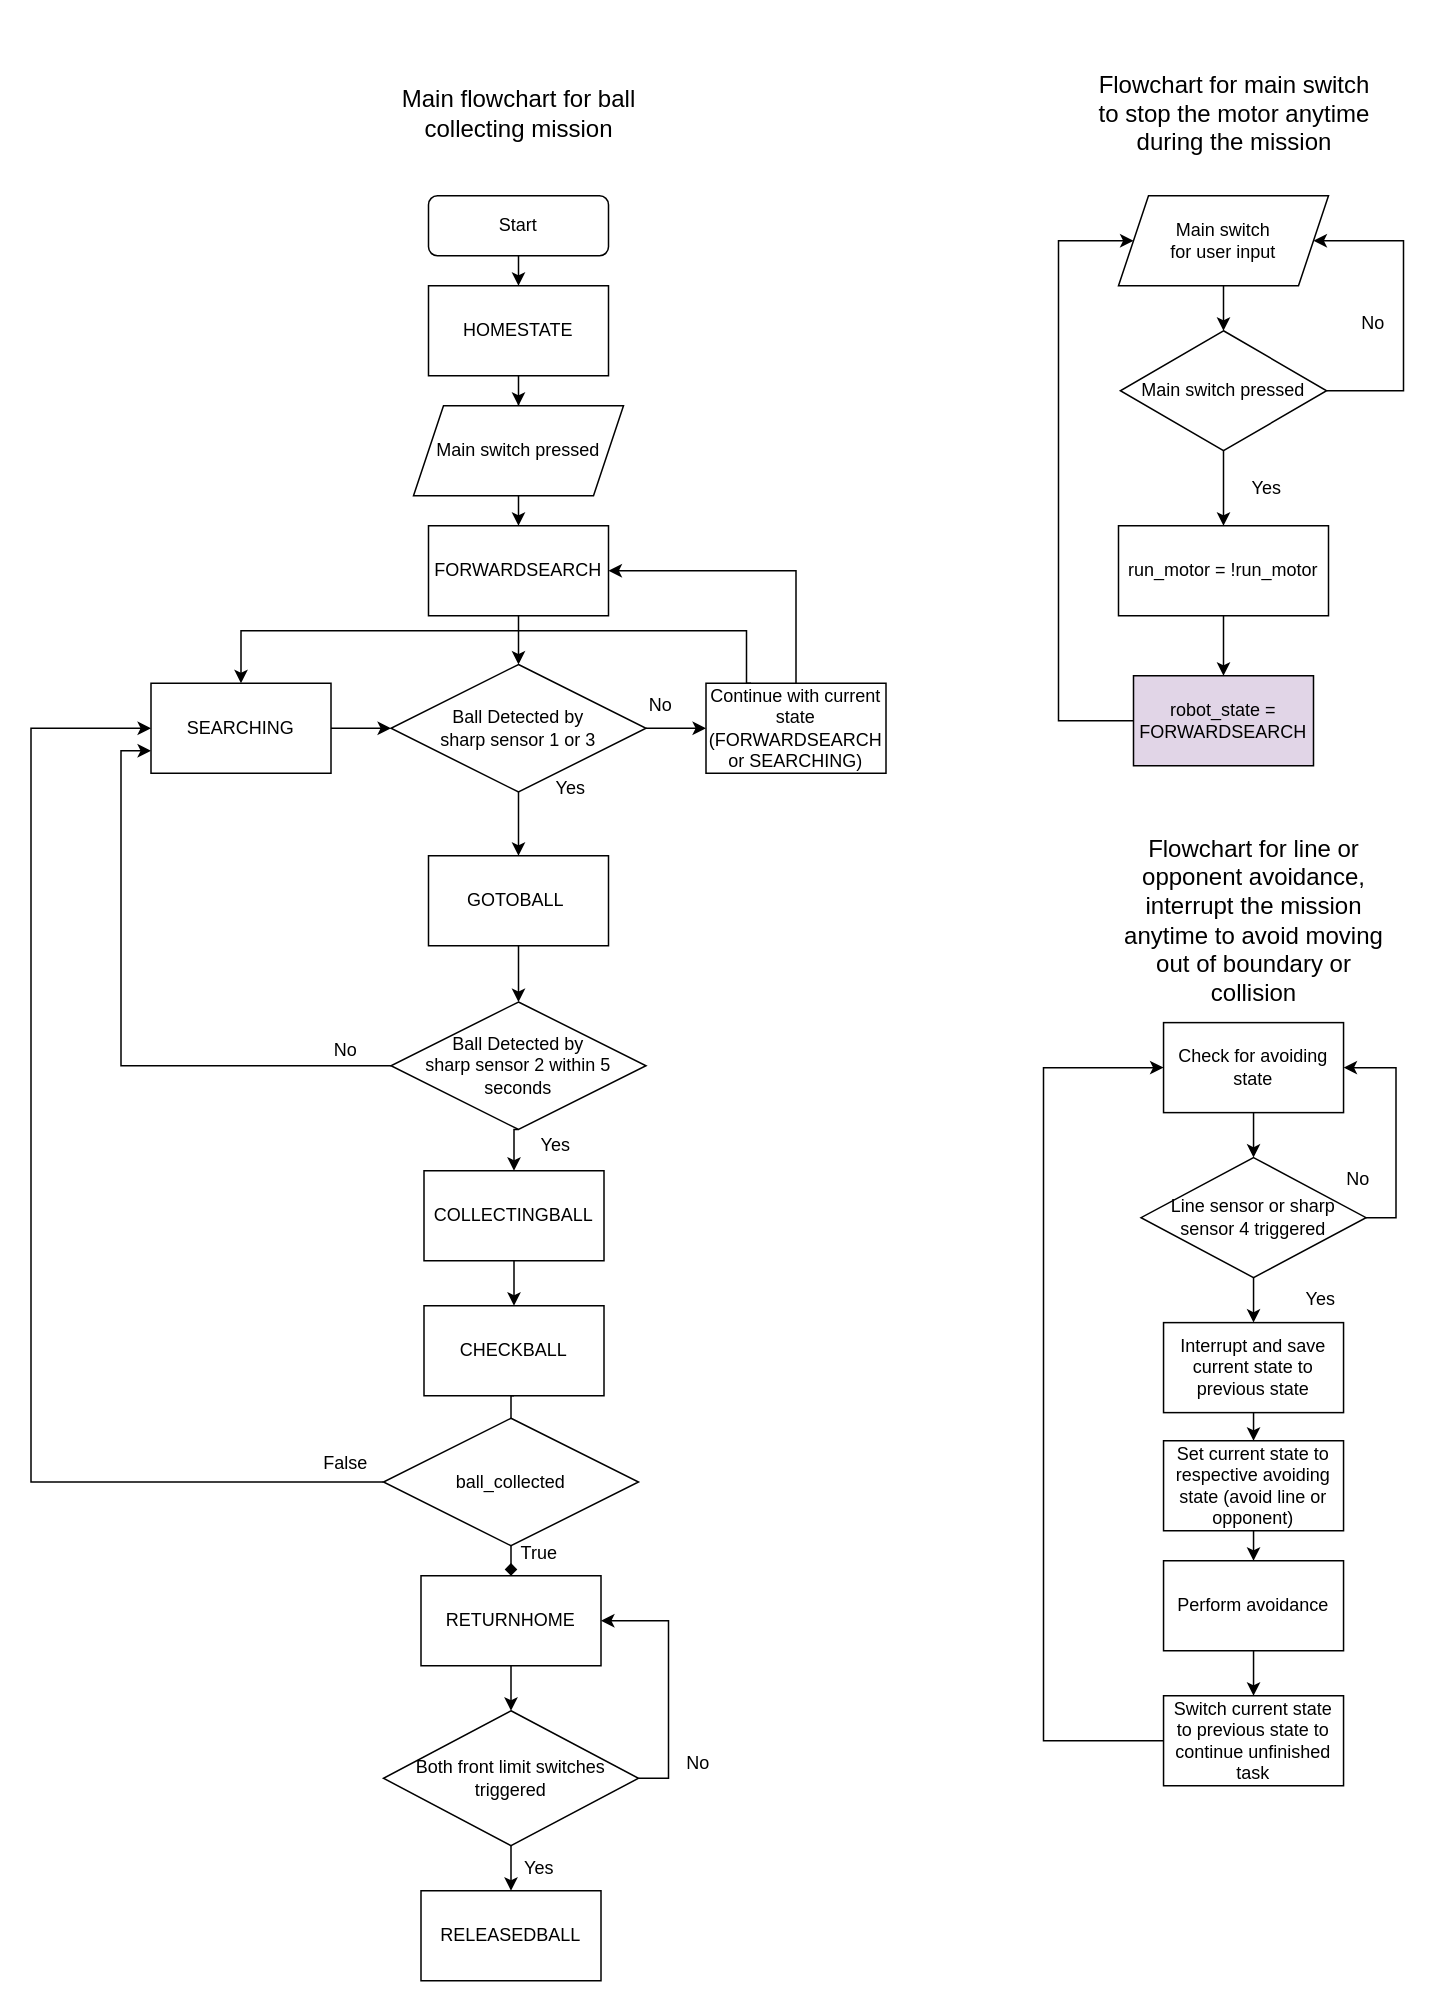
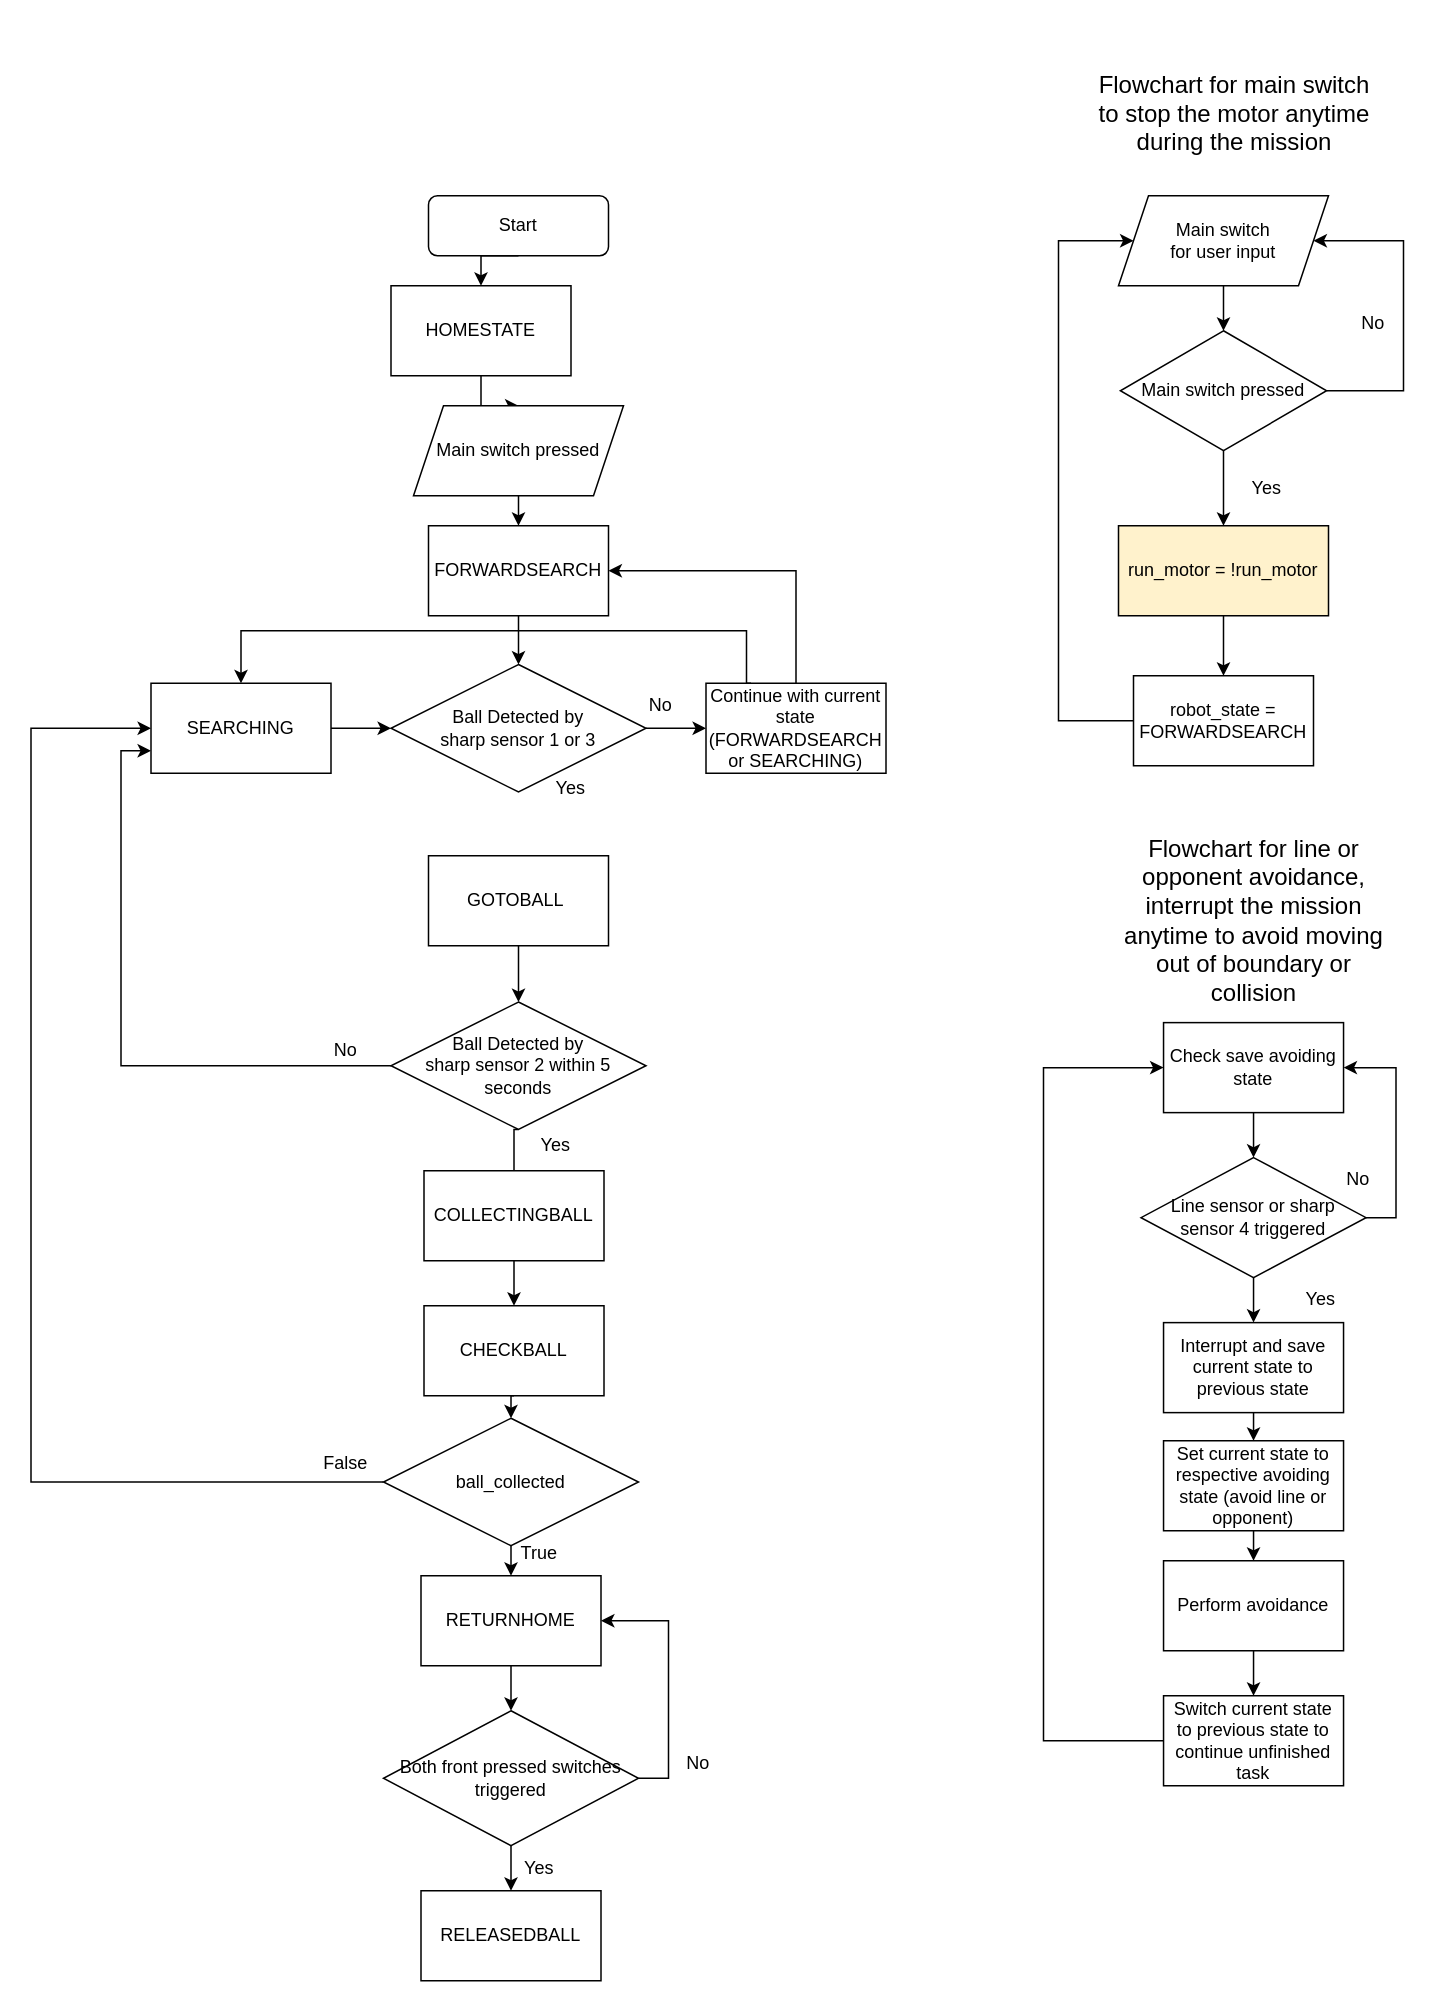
(518, 113) -> none
(518, 331) -> (481, 331)
(1223, 571) -> (1223, 571)
(1223, 721) -> (1223, 721)
(518, 819) -> none
(1253, 1067) -> (1253, 1067)
(514, 1159) -> (514, 1163)
(511, 1410) -> (511, 1407)
(511, 1563) -> (511, 1564)
(511, 1778) -> (511, 1778)
